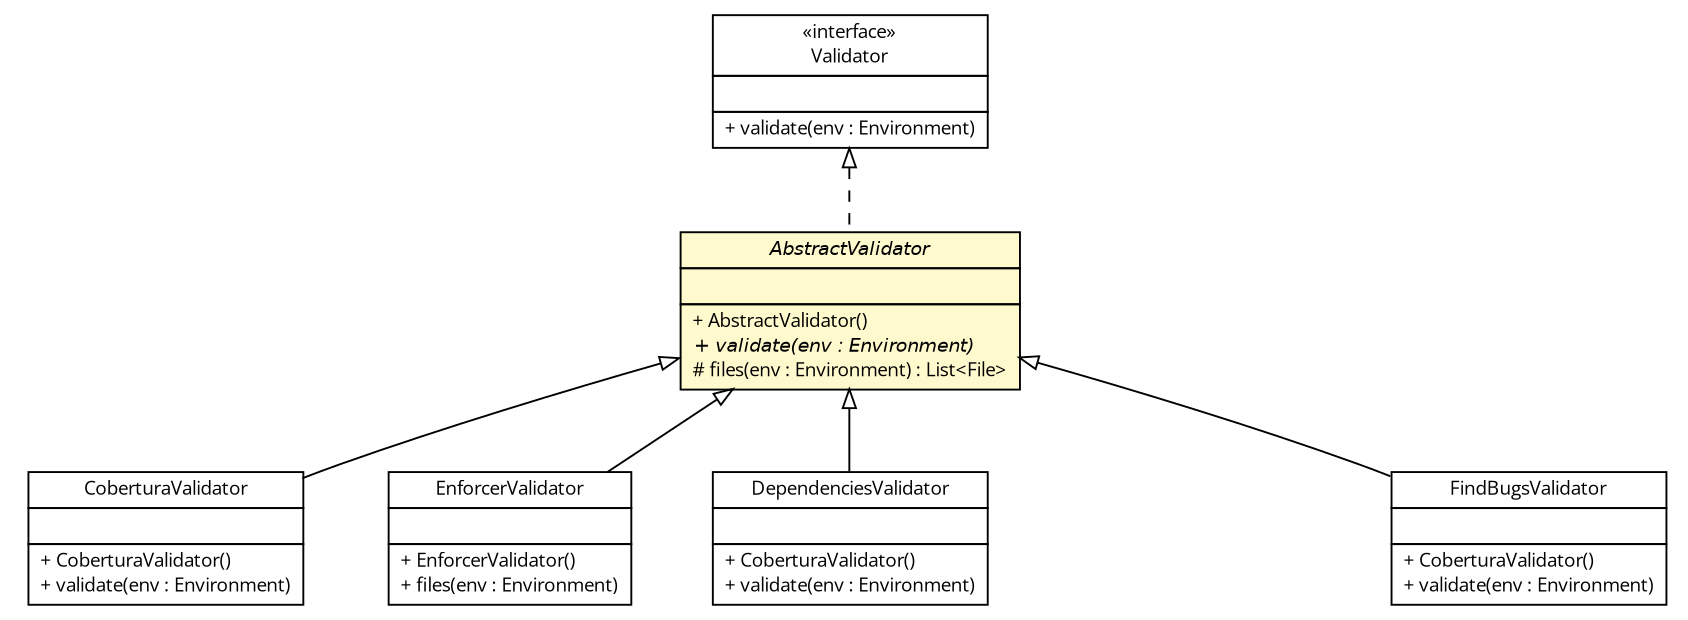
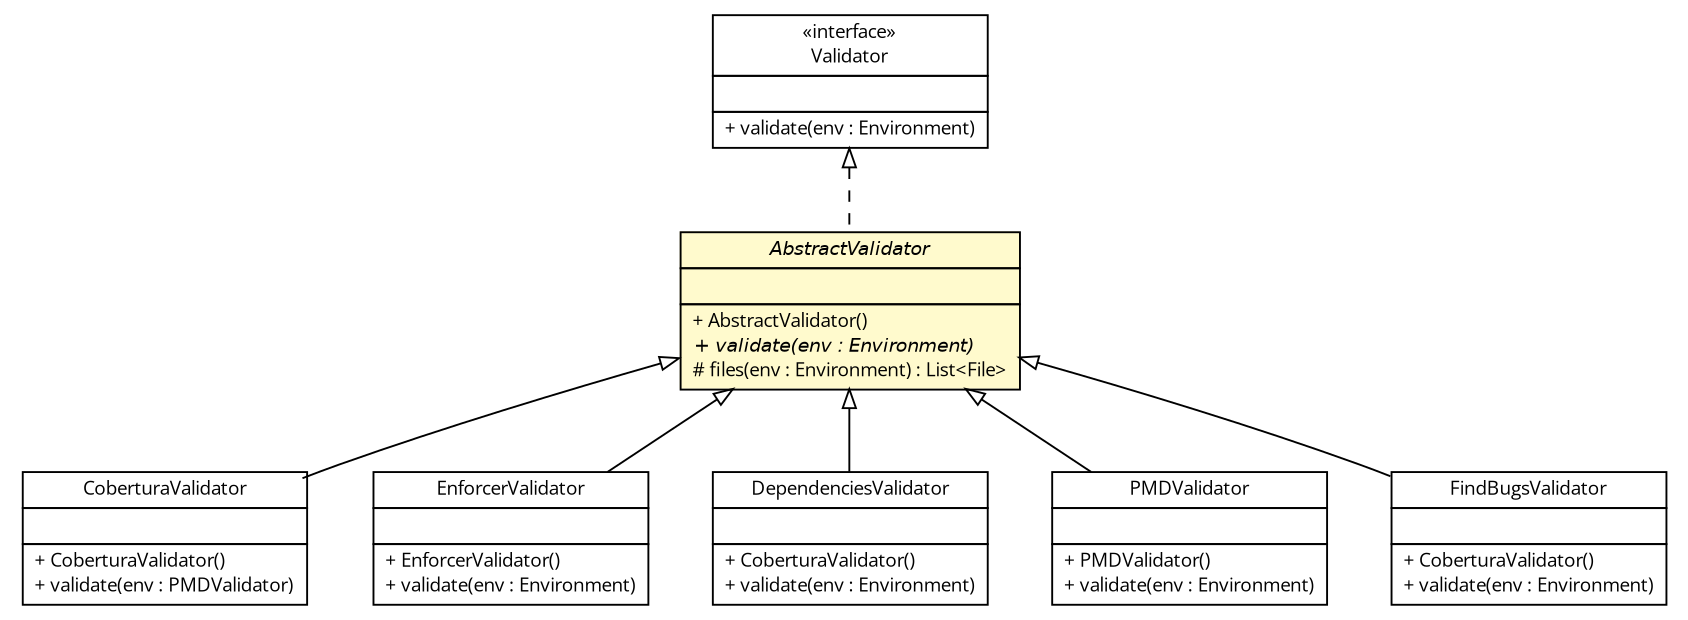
none -> (1189, 538)
(166, 586) -> (165, 586)
(510, 586) -> (511, 586)
